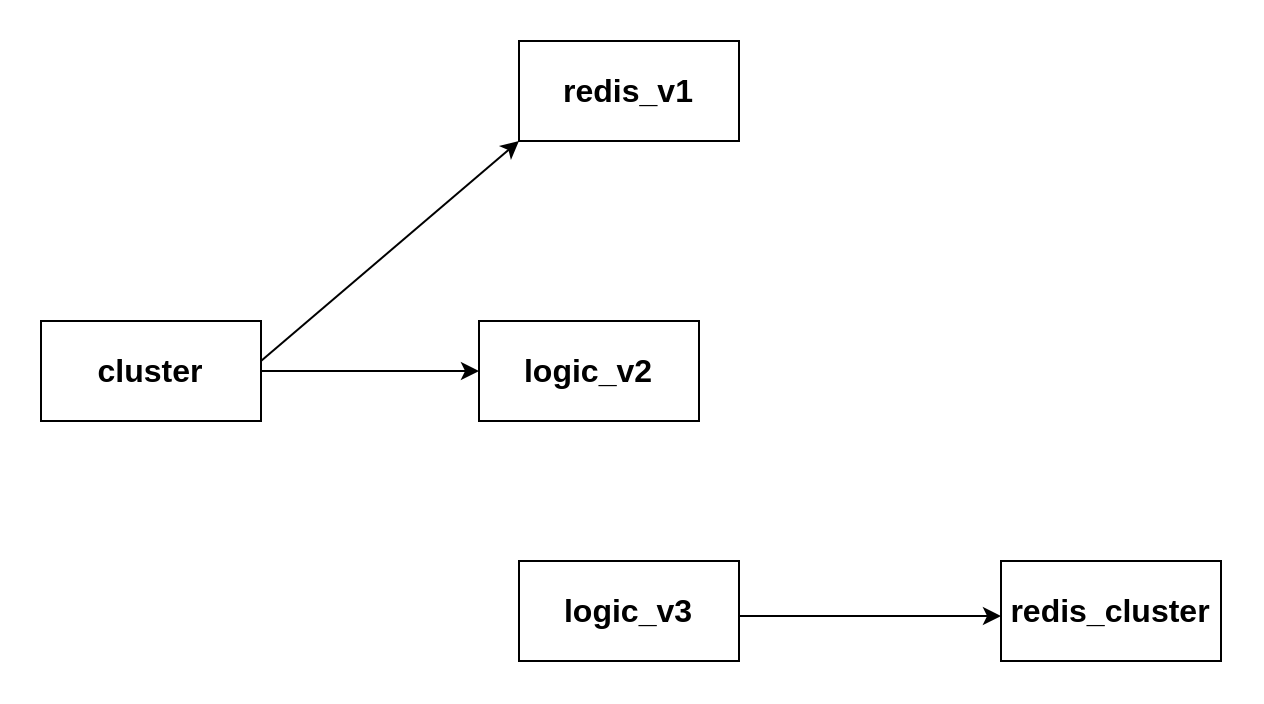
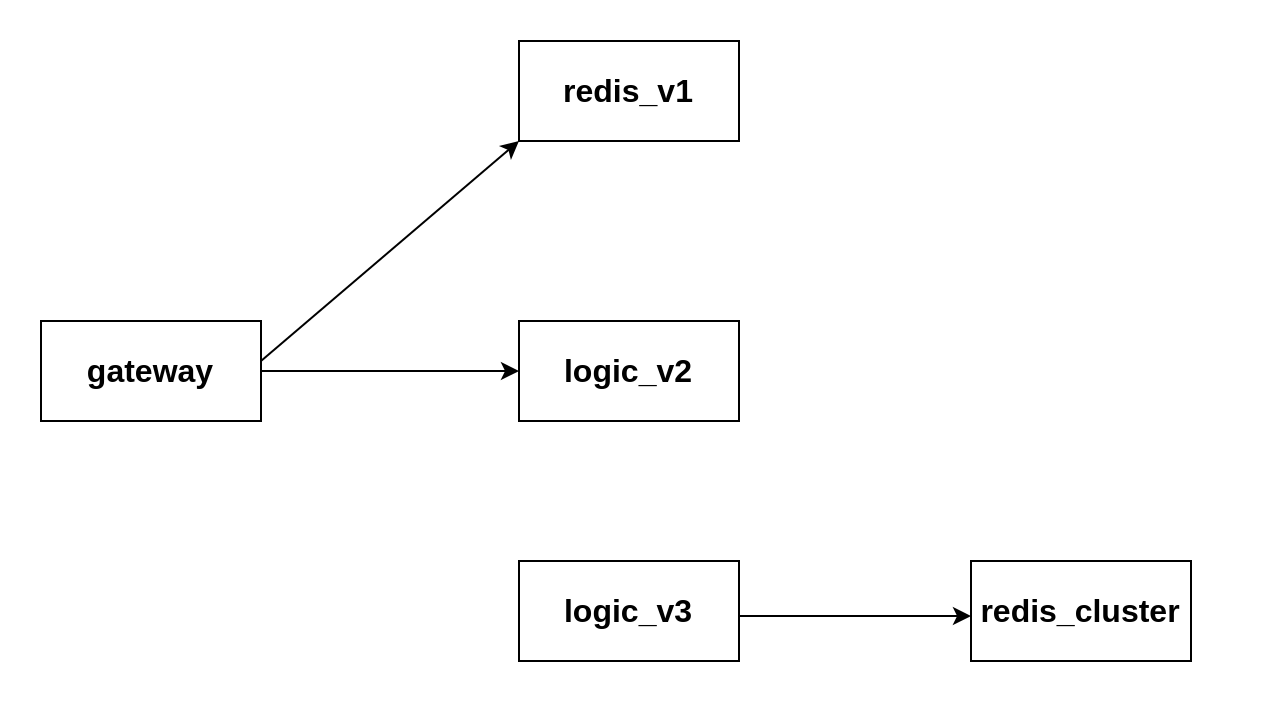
(151, 371) -> (151, 371)
(589, 371) -> (629, 371)
(1111, 611) -> (1081, 611)
